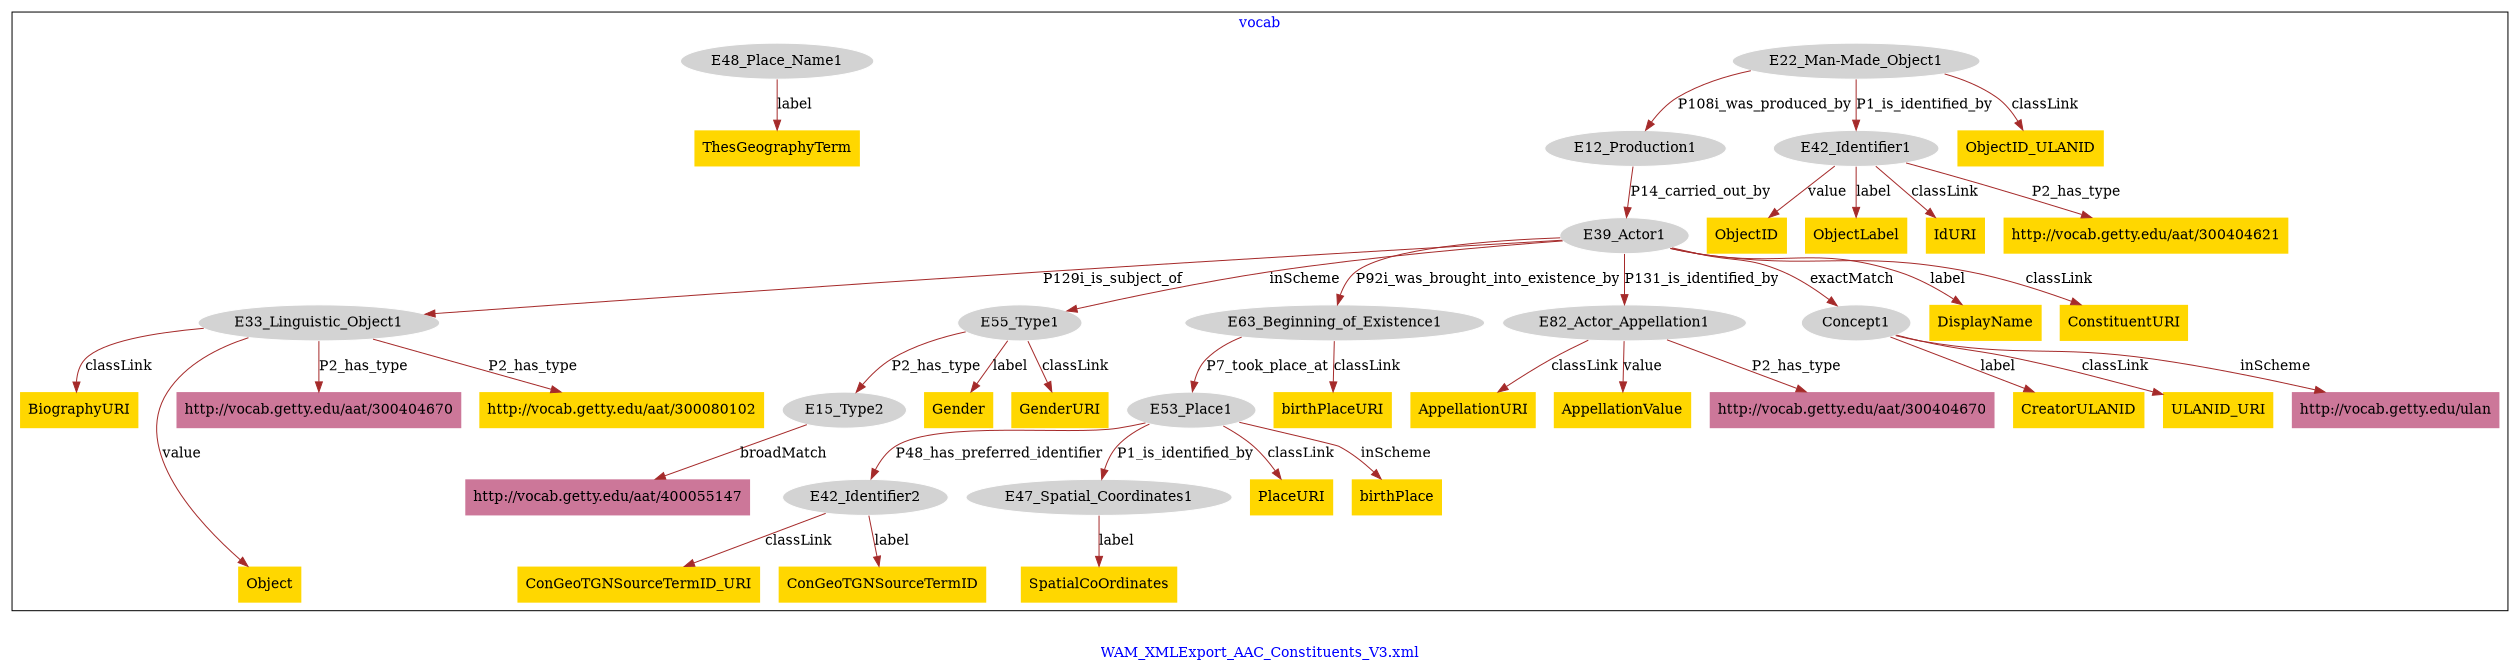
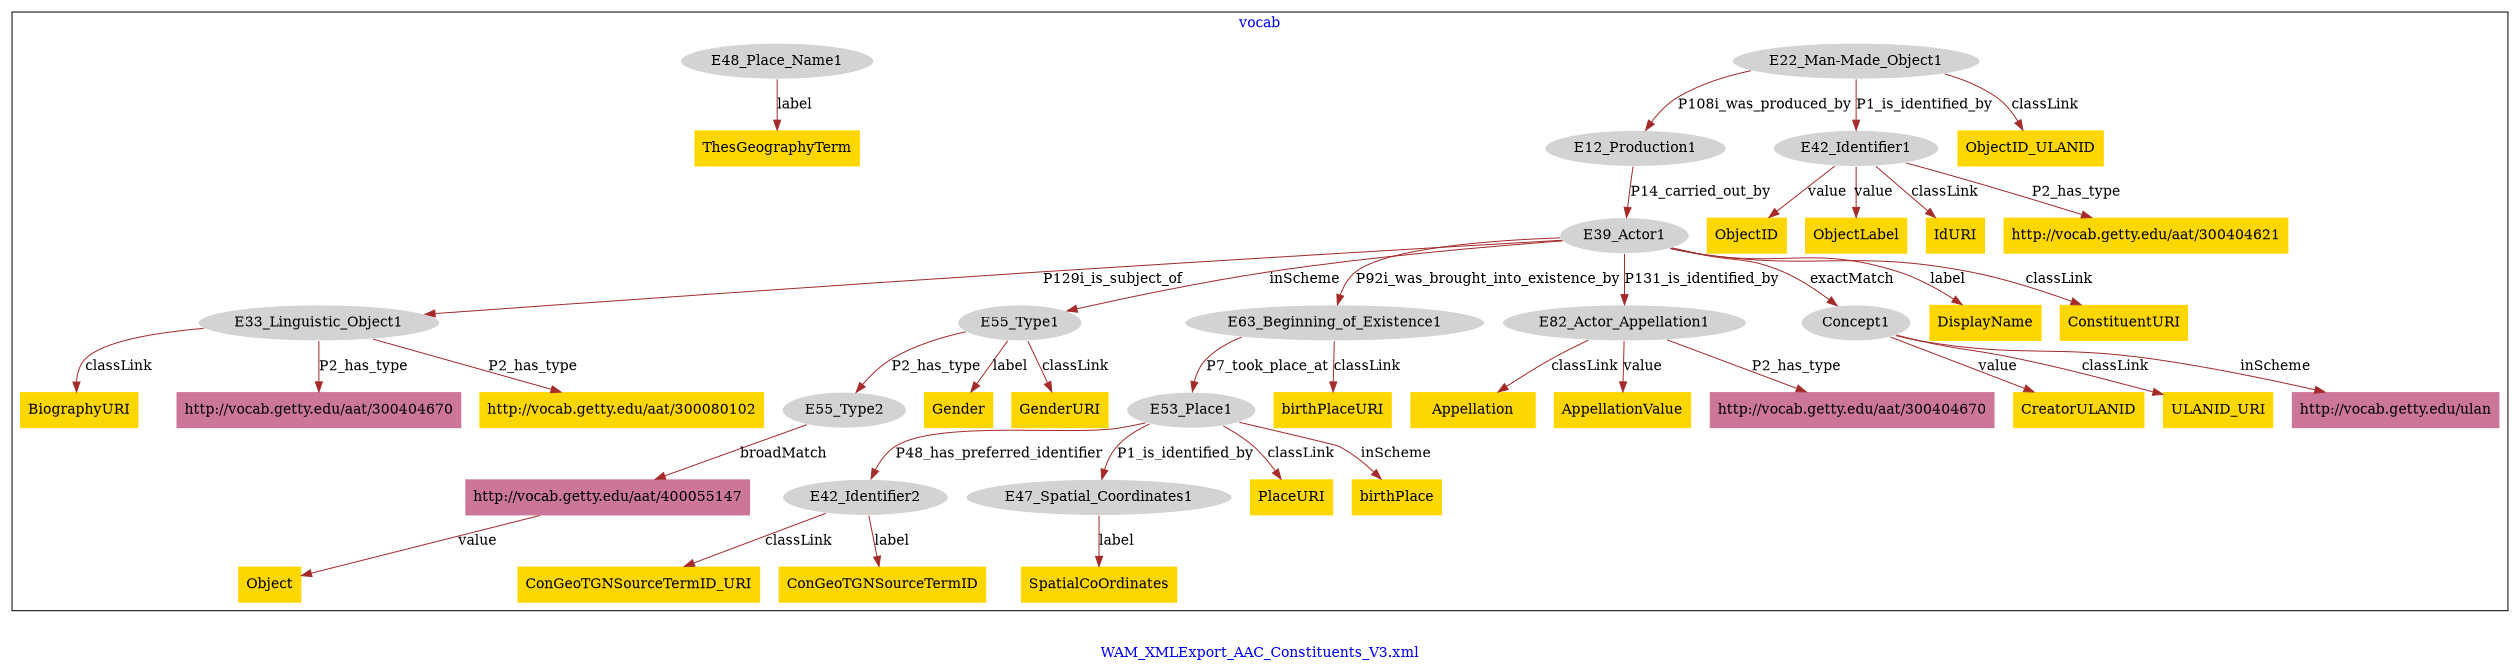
(1874, 192) -> (1874, 192)
(1998, 367) -> (1998, 367)
(844, 410) -> (844, 410)
(1473, 410) -> (1473, 410)
(158, 439) -> (425, 544)
